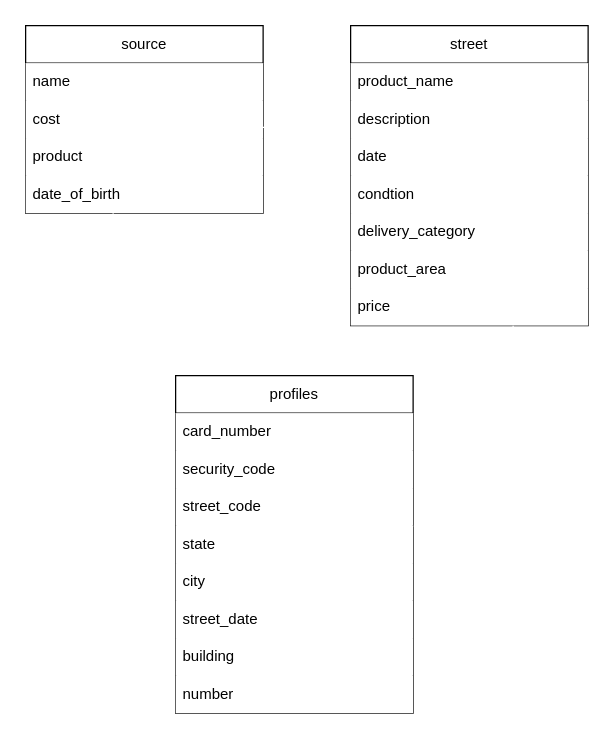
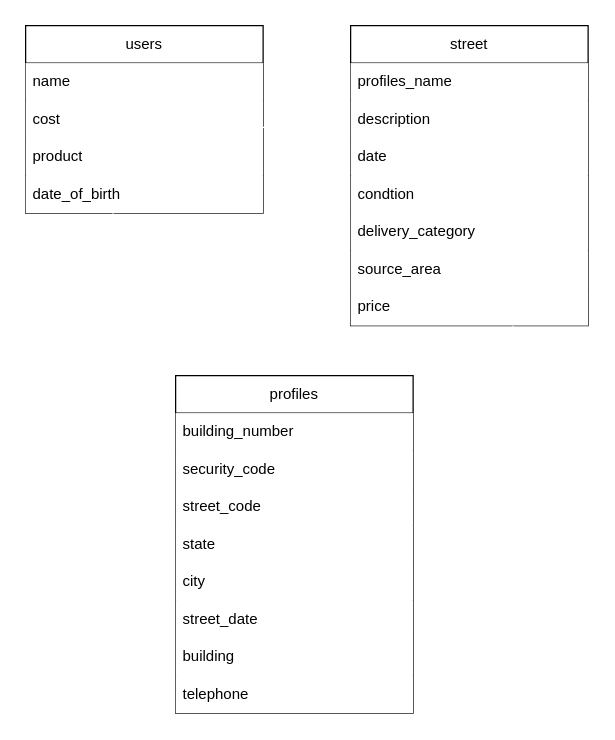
(144, 44) -> (144, 44)
(409, 82) -> (409, 82)
(409, 269) -> (404, 269)
(229, 432) -> (240, 432)
(208, 694) -> (219, 694)
